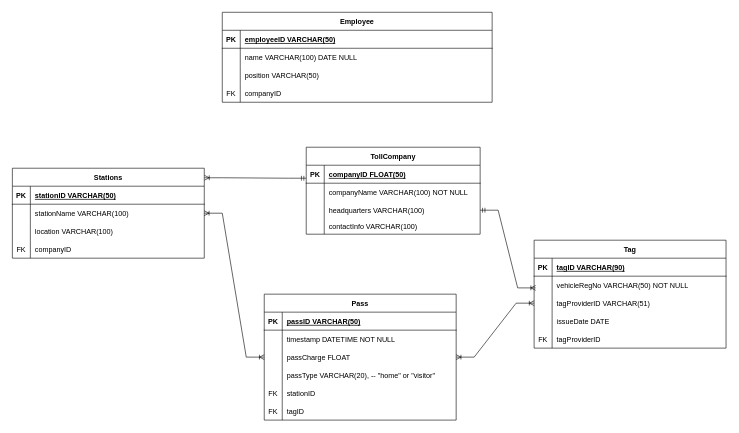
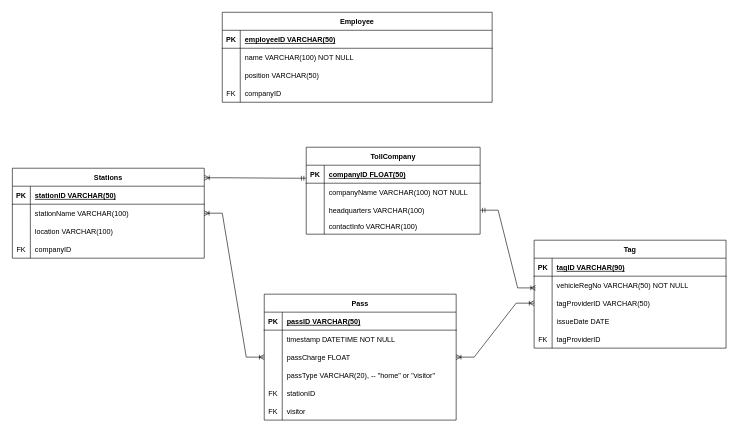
(296, 58) -> (294, 58)
(605, 304) -> (605, 304)
(297, 412) -> (299, 412)
